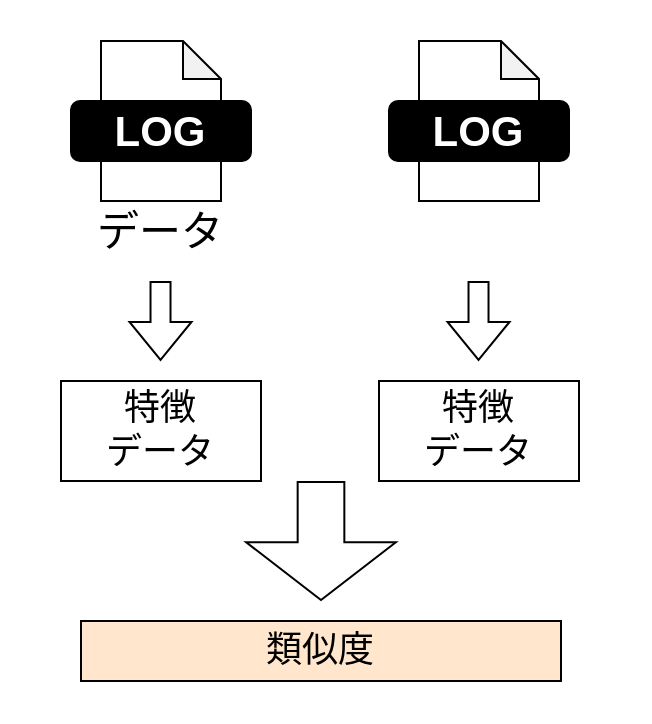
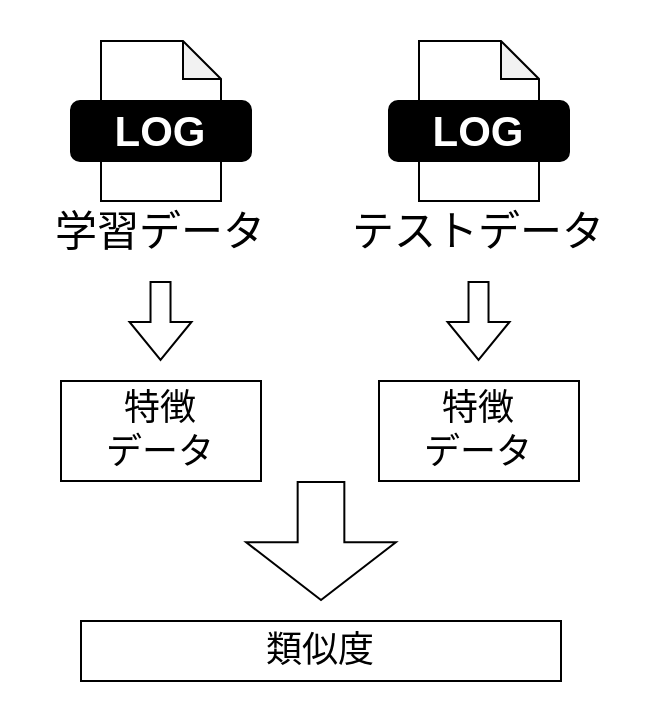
(161, 231) -> (161, 231)
none -> (479, 231)
(321, 651) -> (321, 651)
